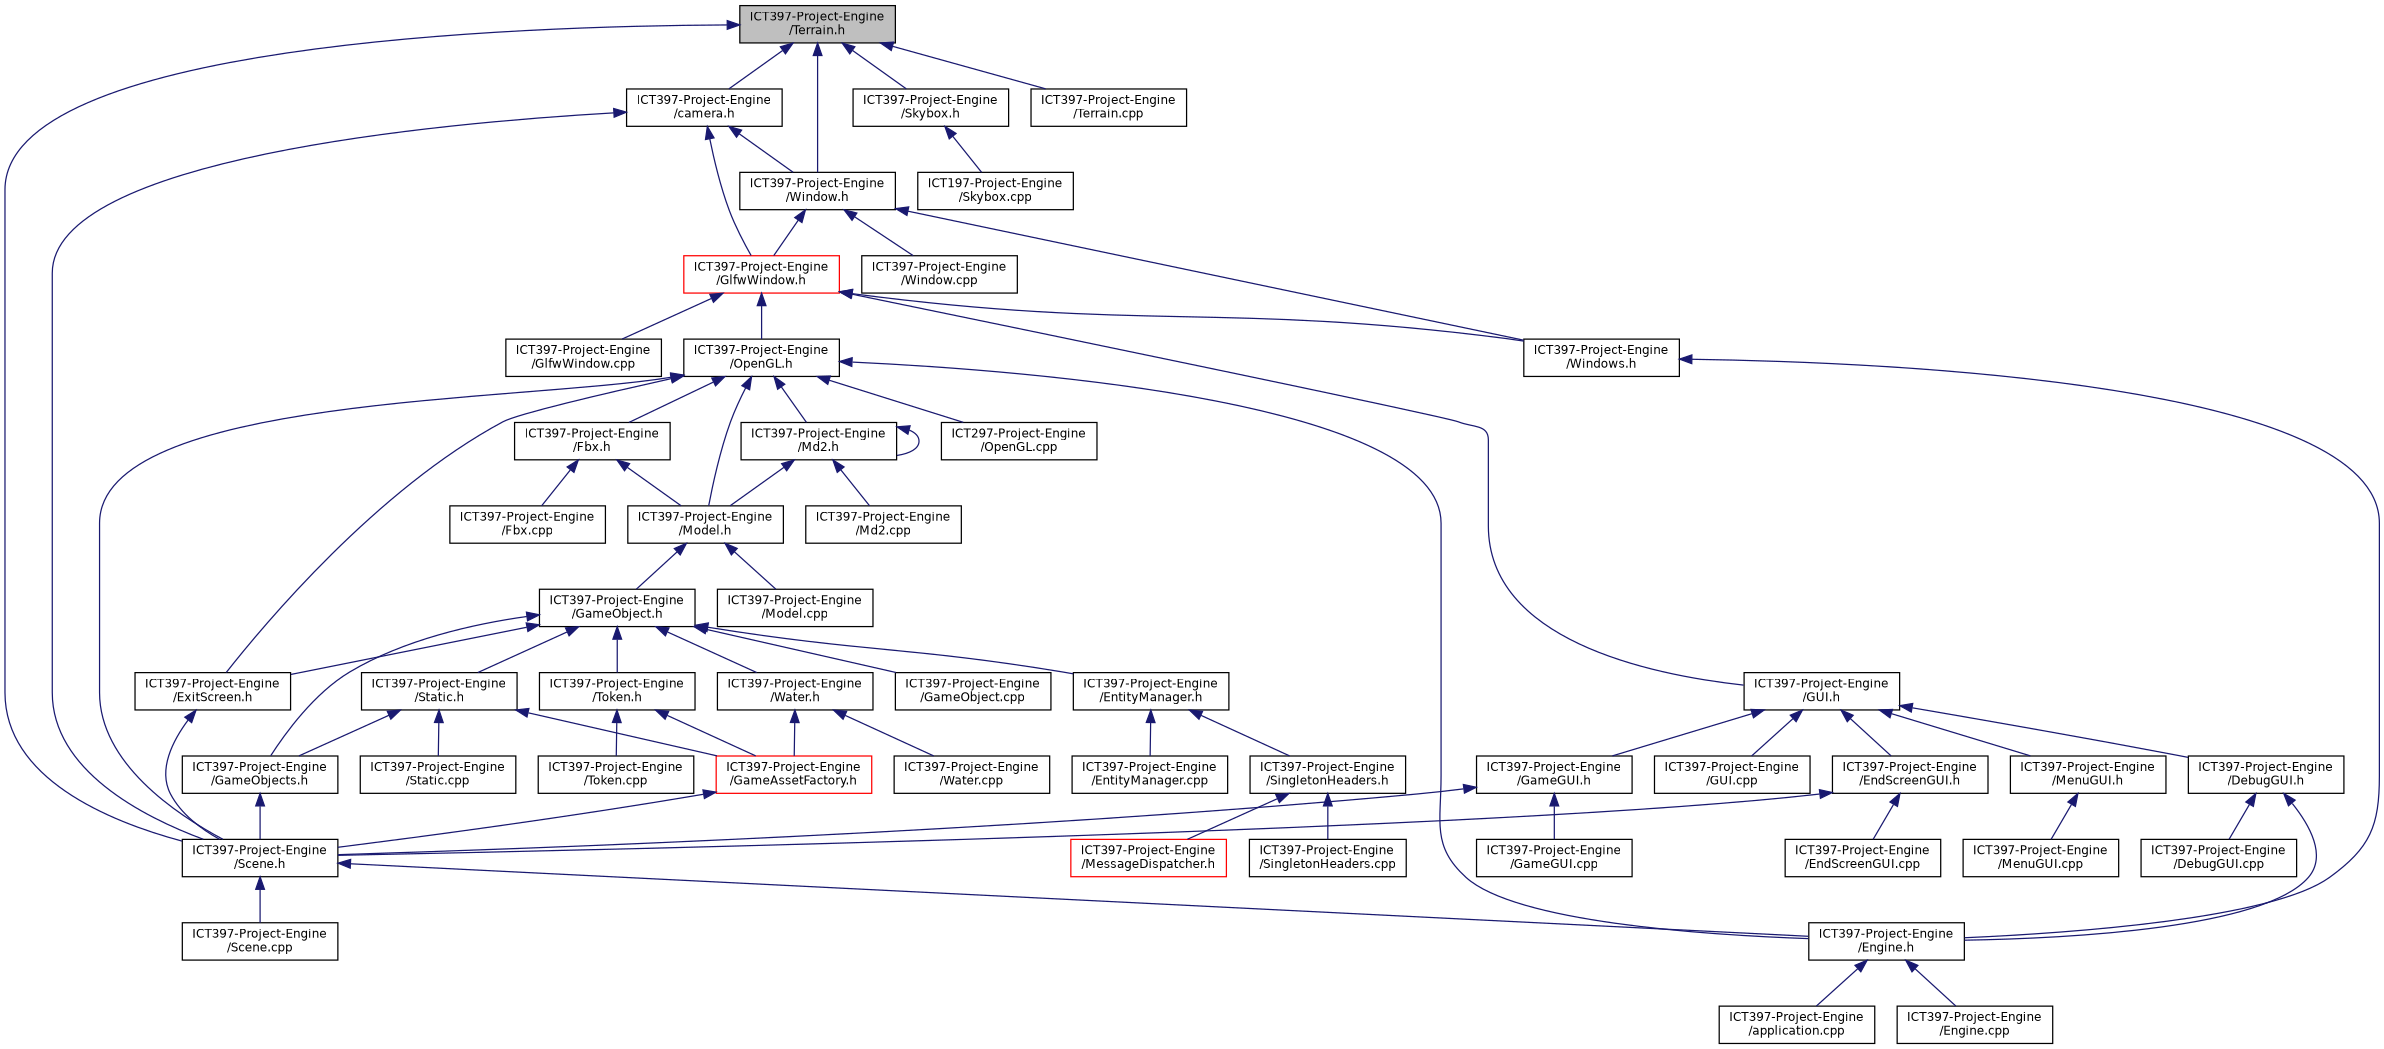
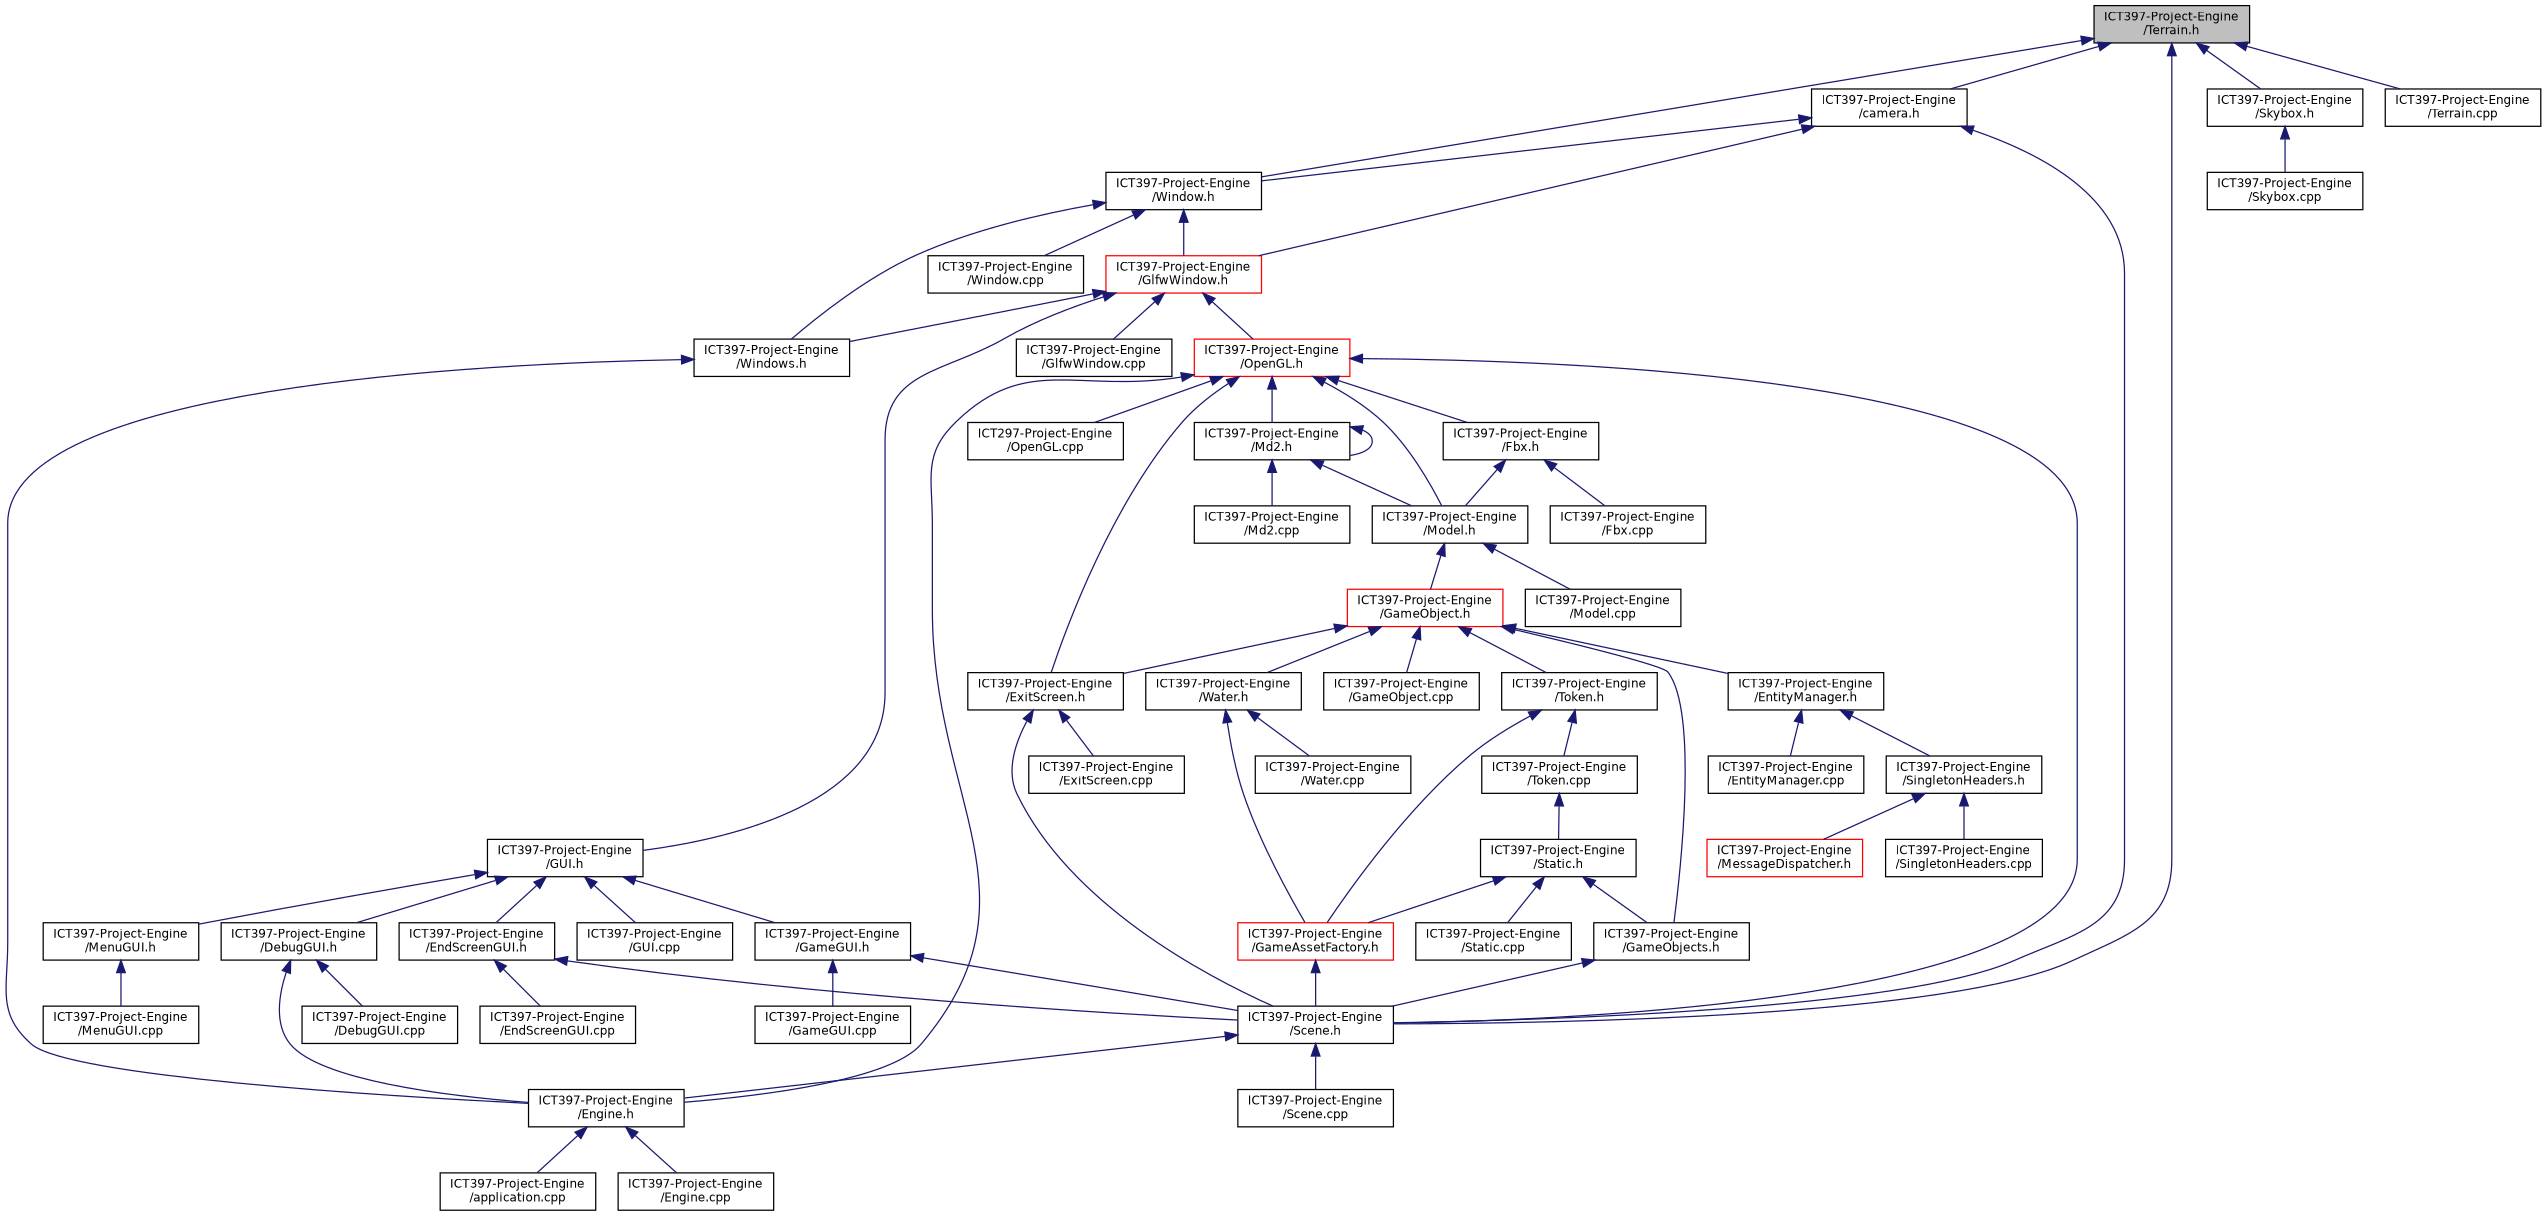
(996, 191) -> (2285, 191)
(762, 358) -> (1272, 358)
(617, 608) -> (1425, 608)
(522, 652) -> (1559, 823)
none -> (1107, 775)
